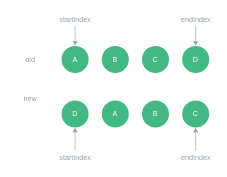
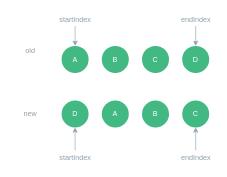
(30, 59) -> (30, 50)
(30, 99) -> (30, 114)
